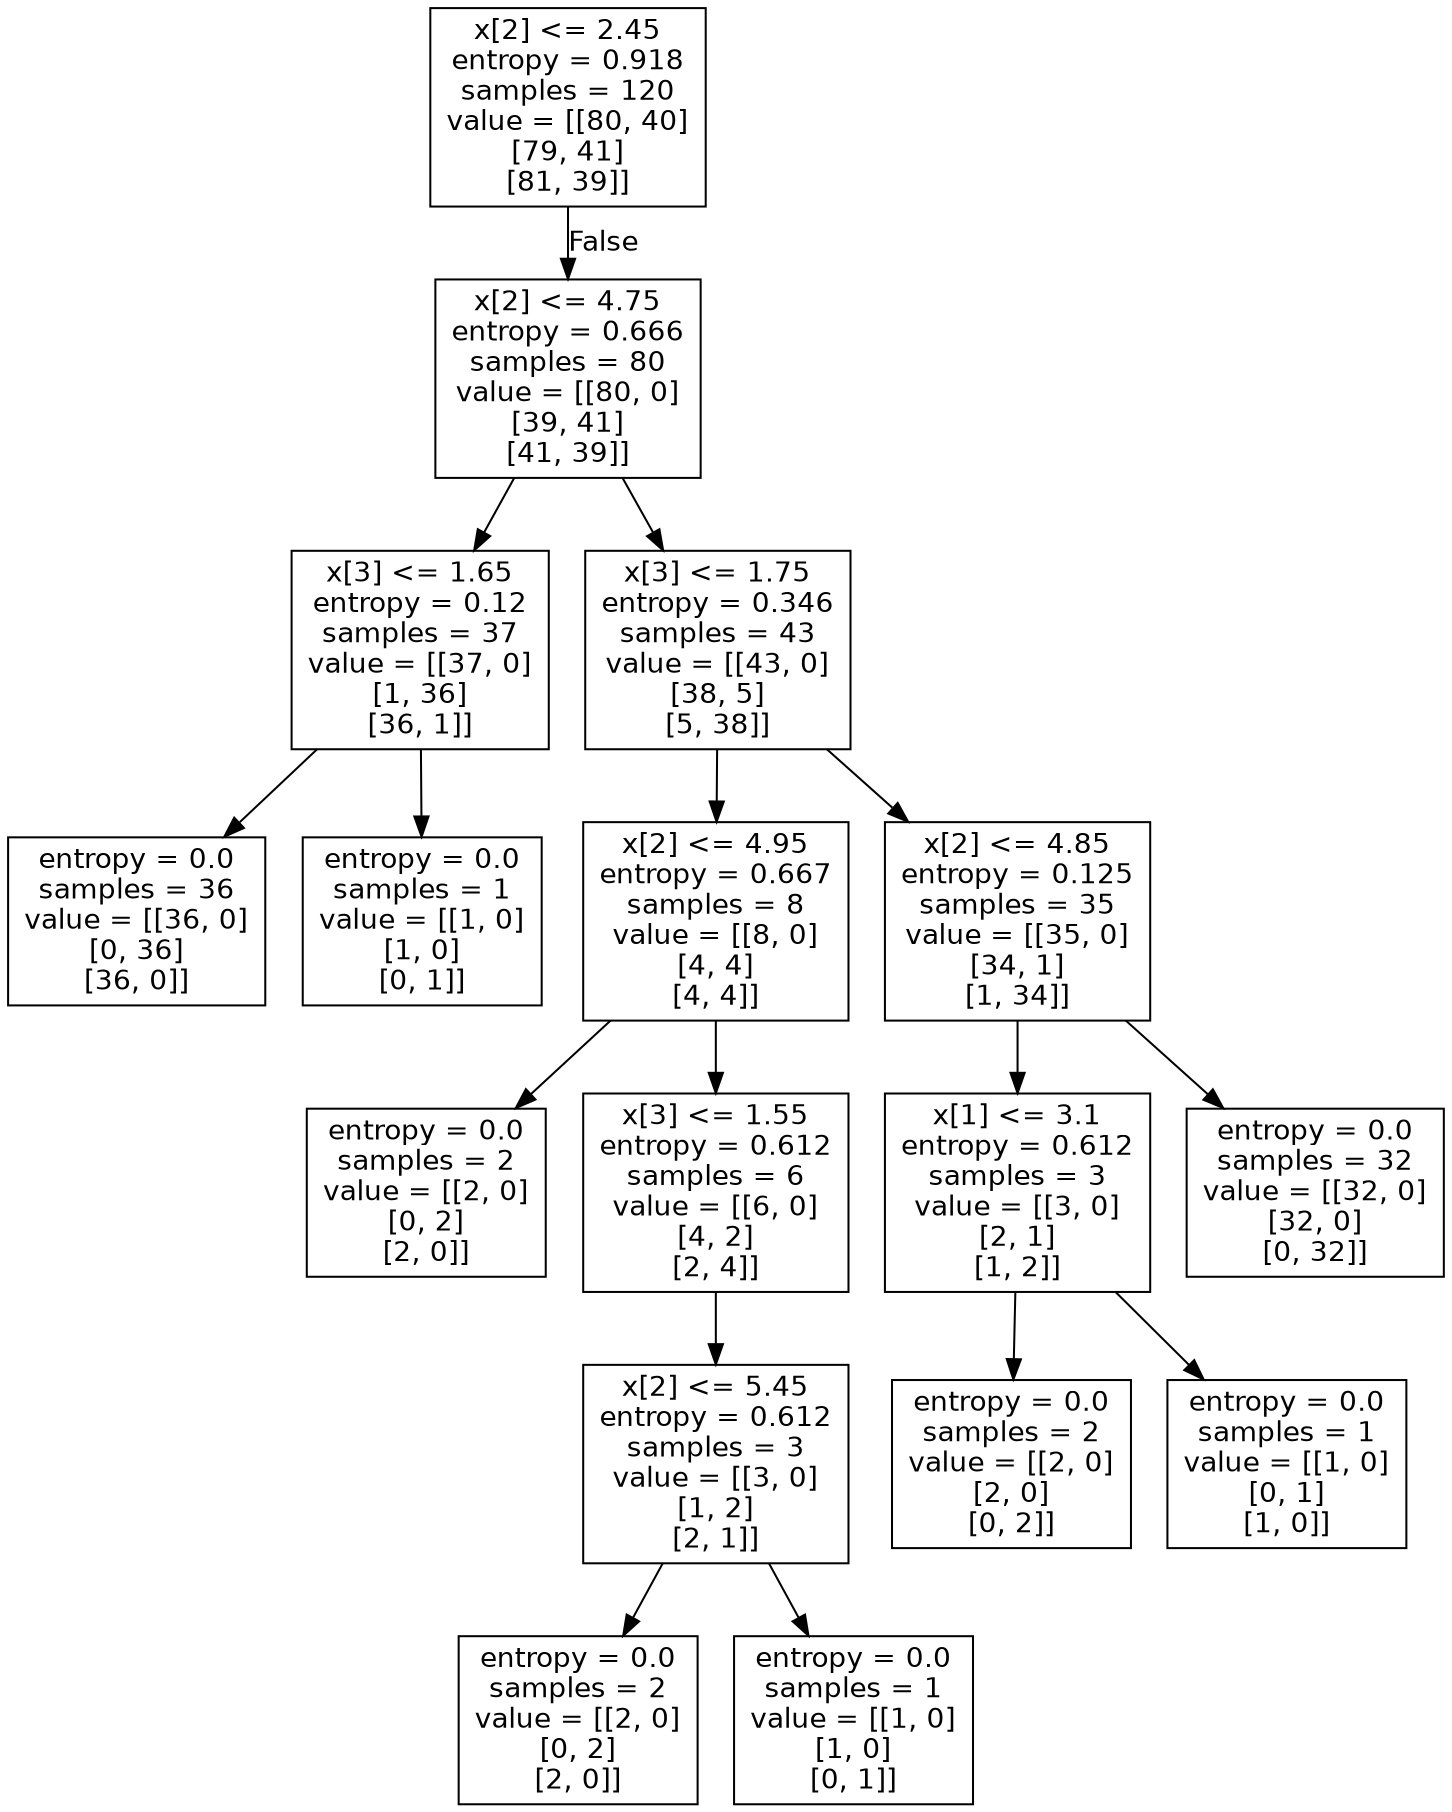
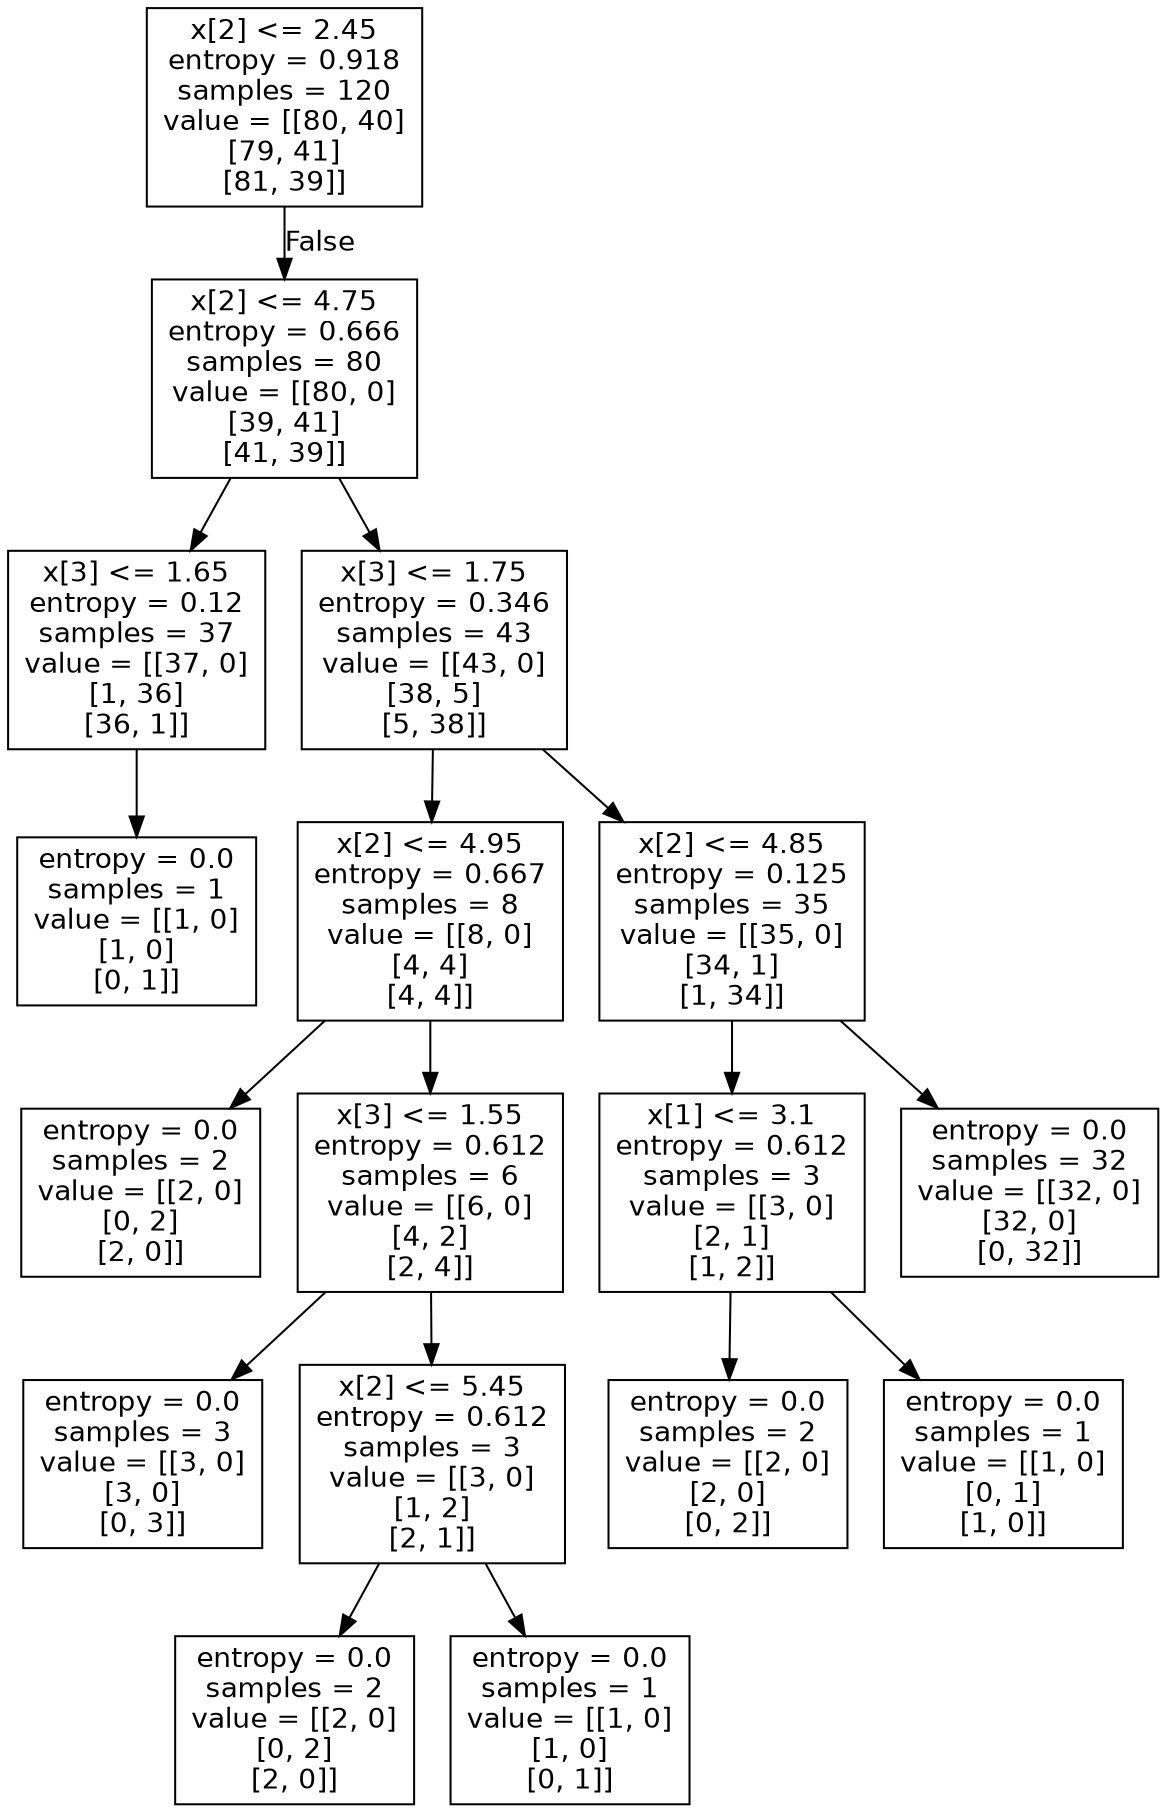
(137, 921) -> none
none -> (143, 1464)
